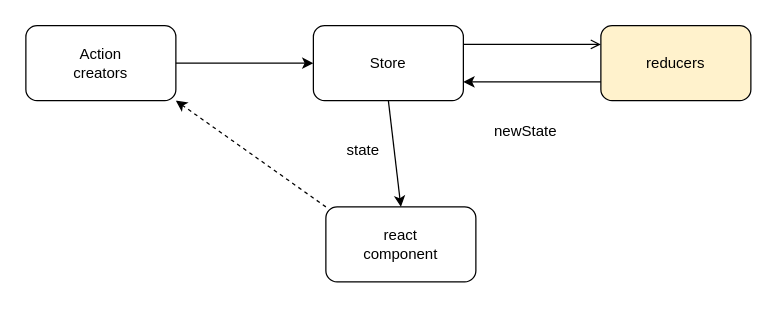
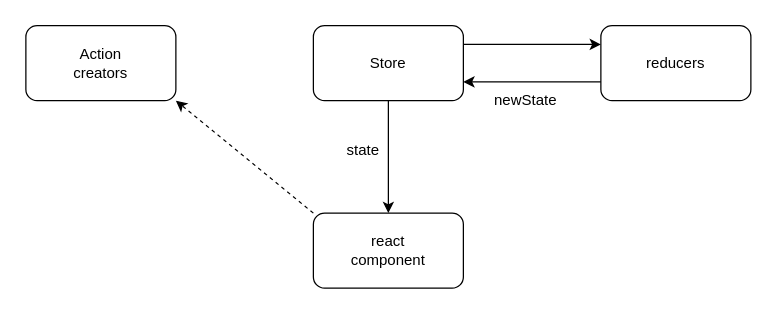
(593, 44) -> (591, 44)
(240, 63) -> none
(676, 63) -> (676, 63)
(526, 132) -> (526, 101)
(401, 244) -> (388, 251)
